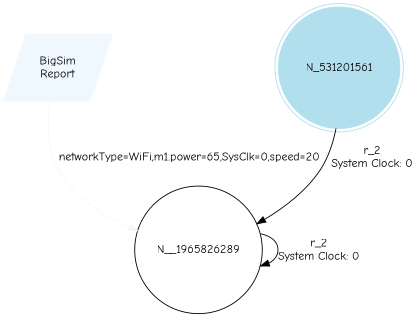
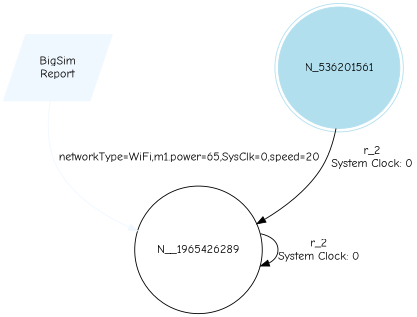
(339, 68) -> (339, 68)
(198, 250) -> (198, 250)
